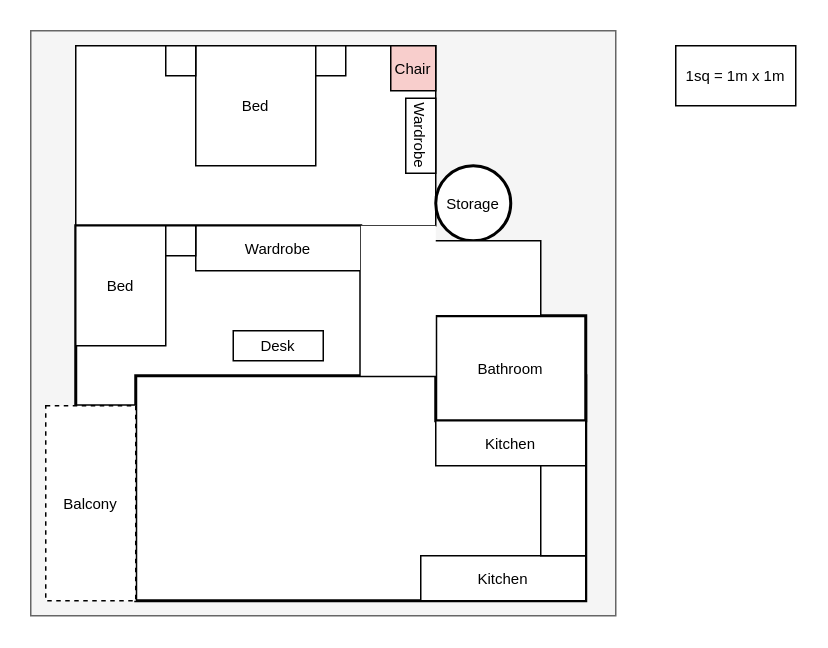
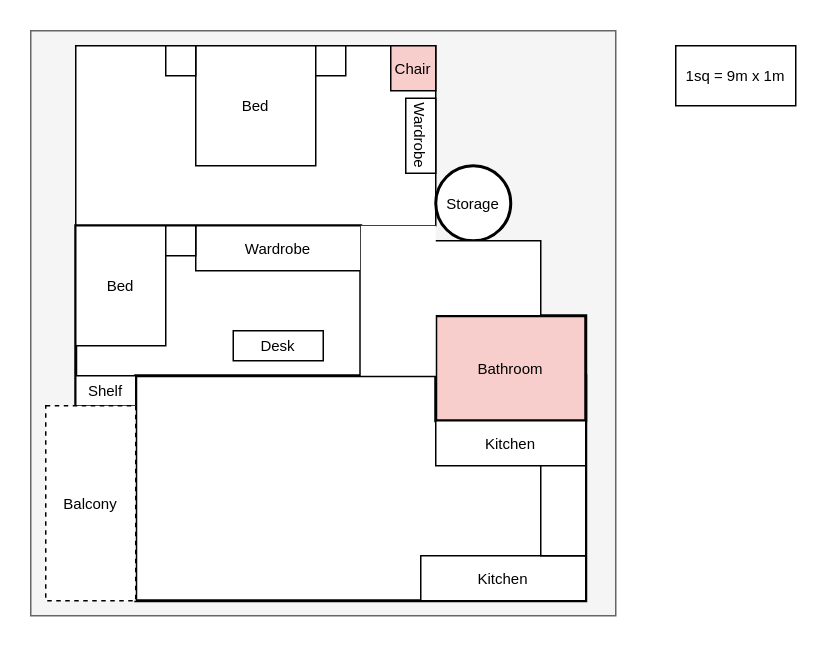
(736, 76) -> (736, 76)
(511, 368) -> (511, 368)
none -> (106, 391)
